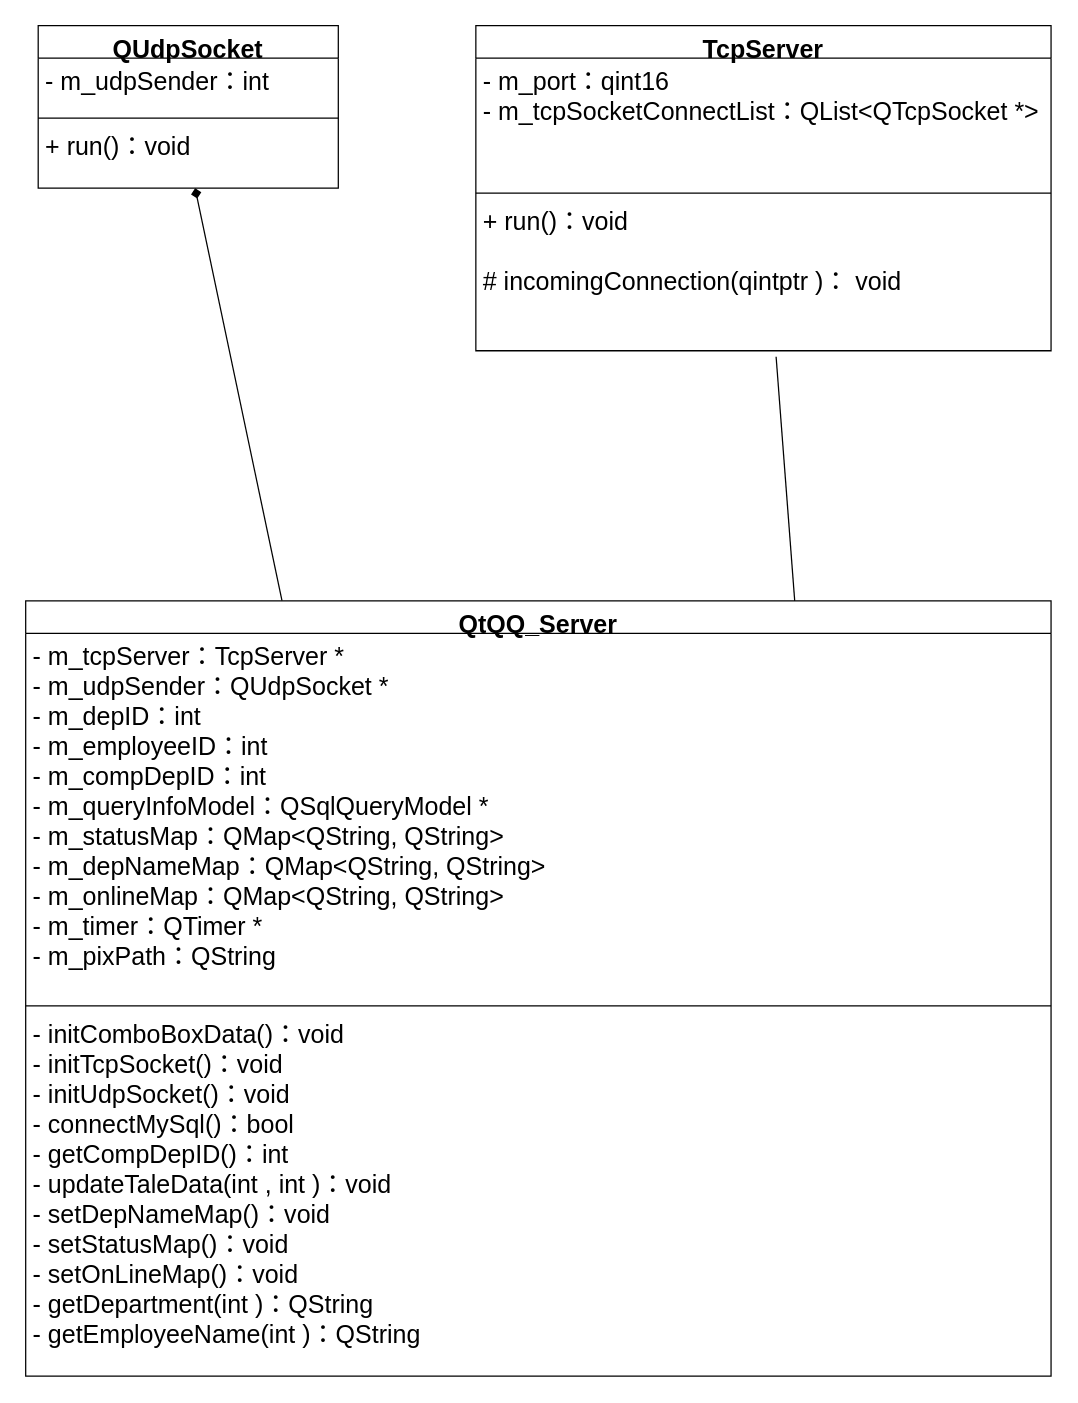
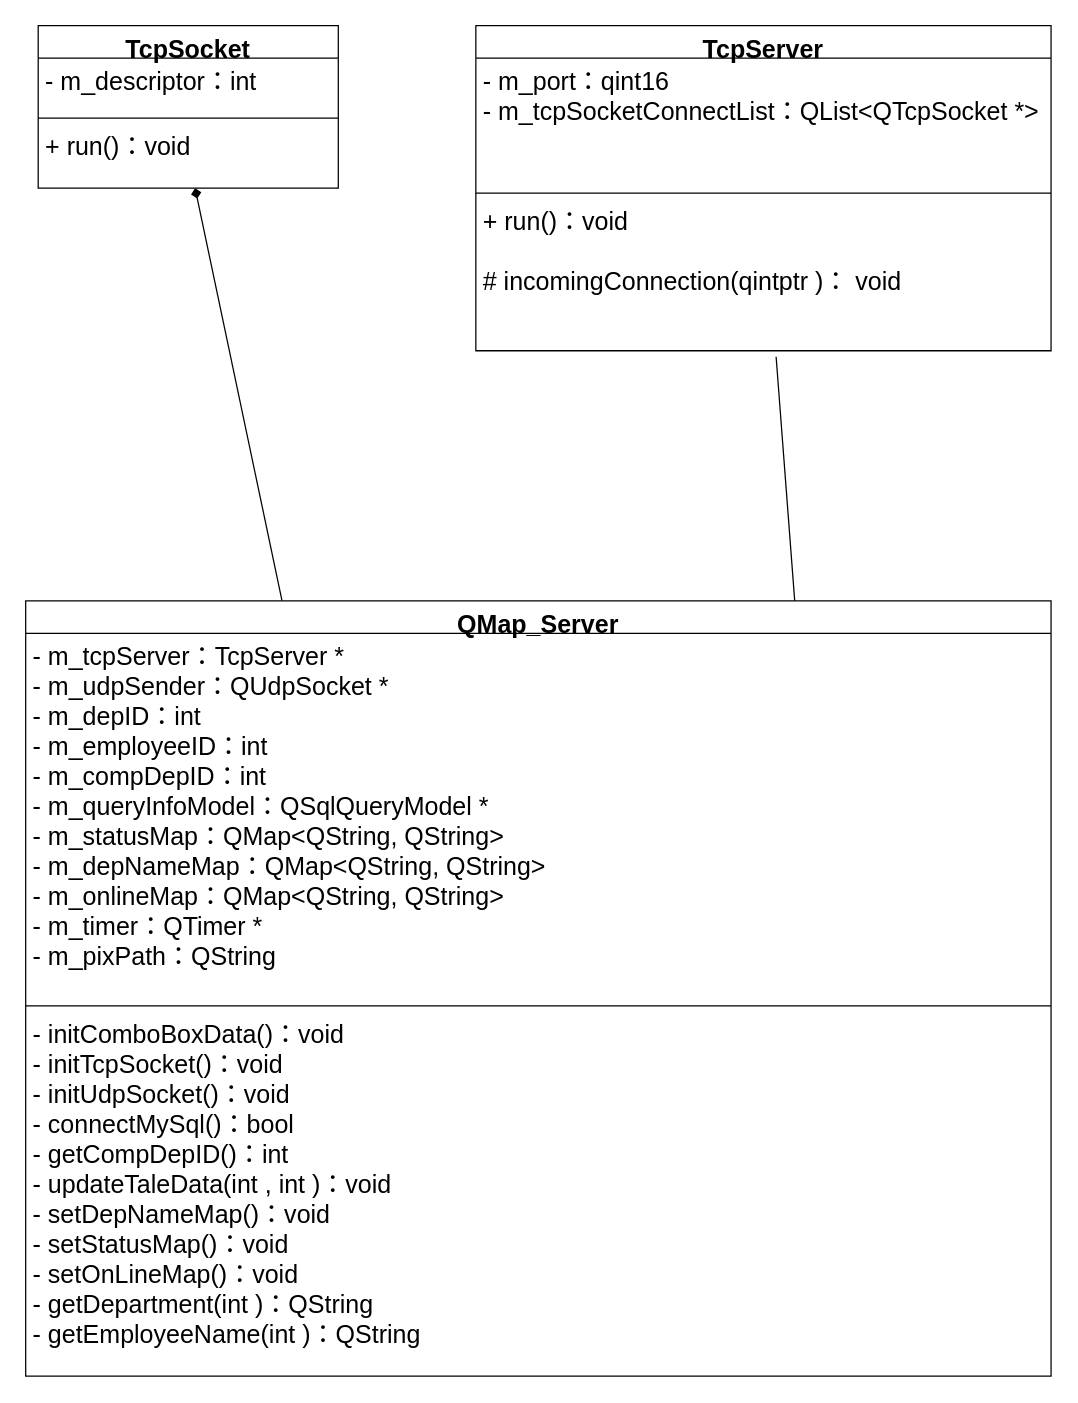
(188, 43) -> (188, 43)
(116, 76) -> (119, 76)
(538, 618) -> (538, 618)
